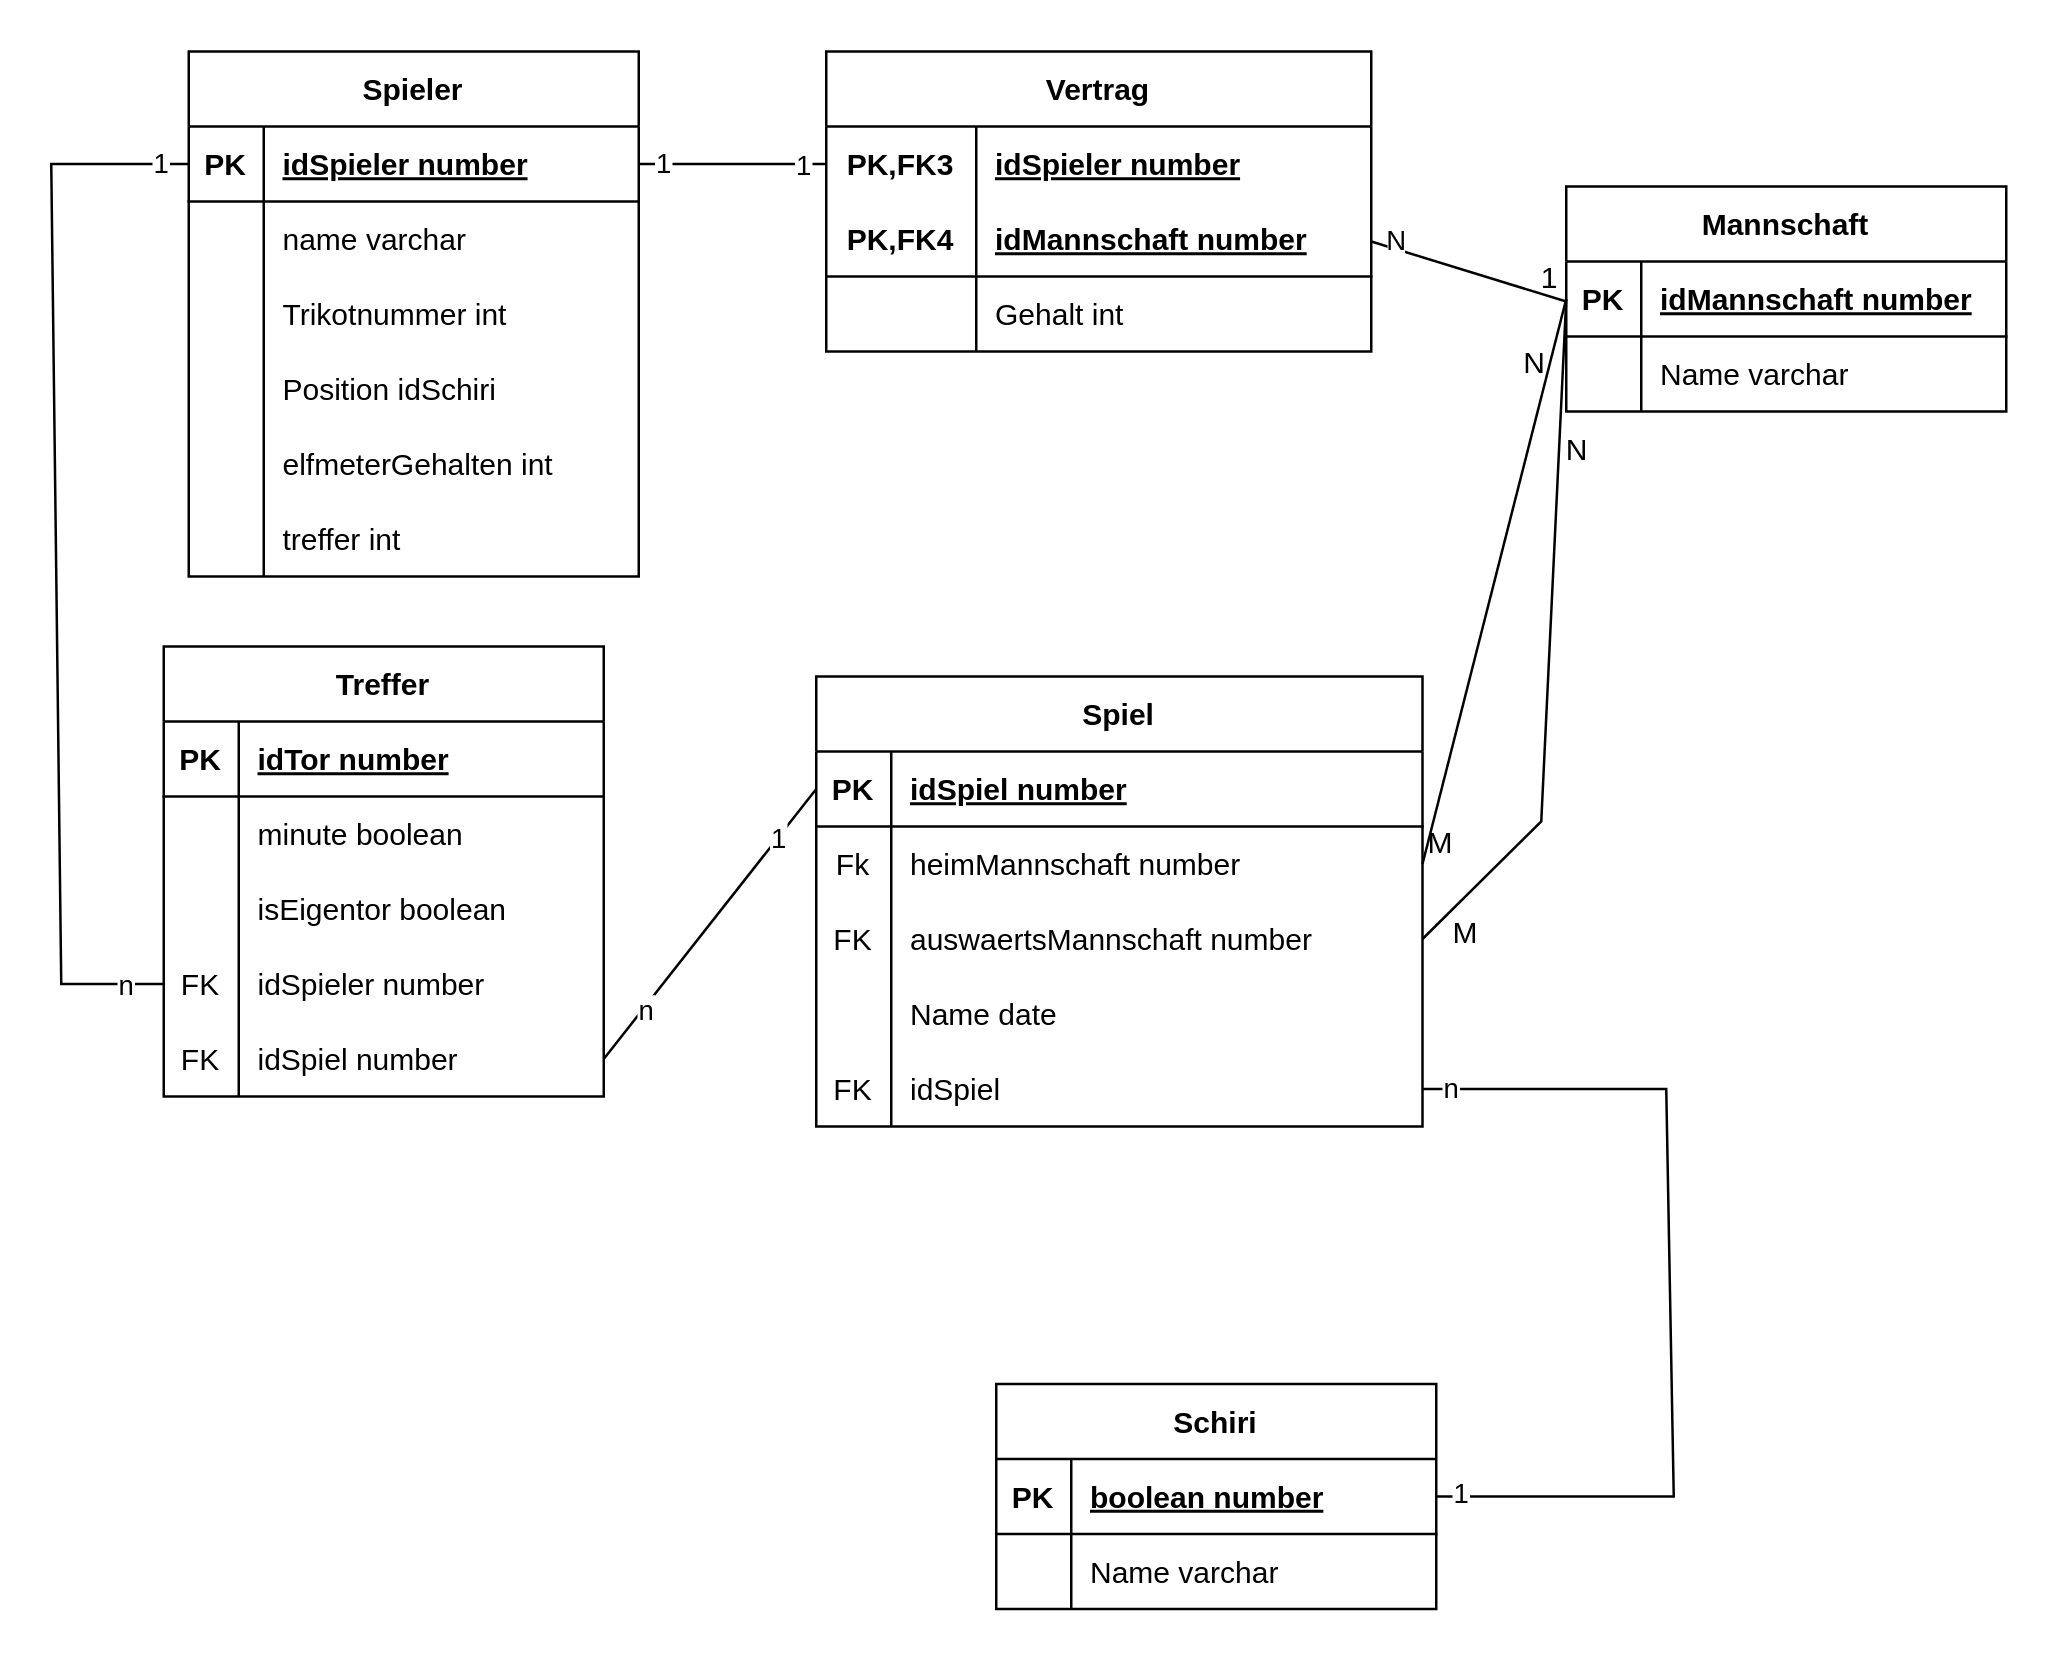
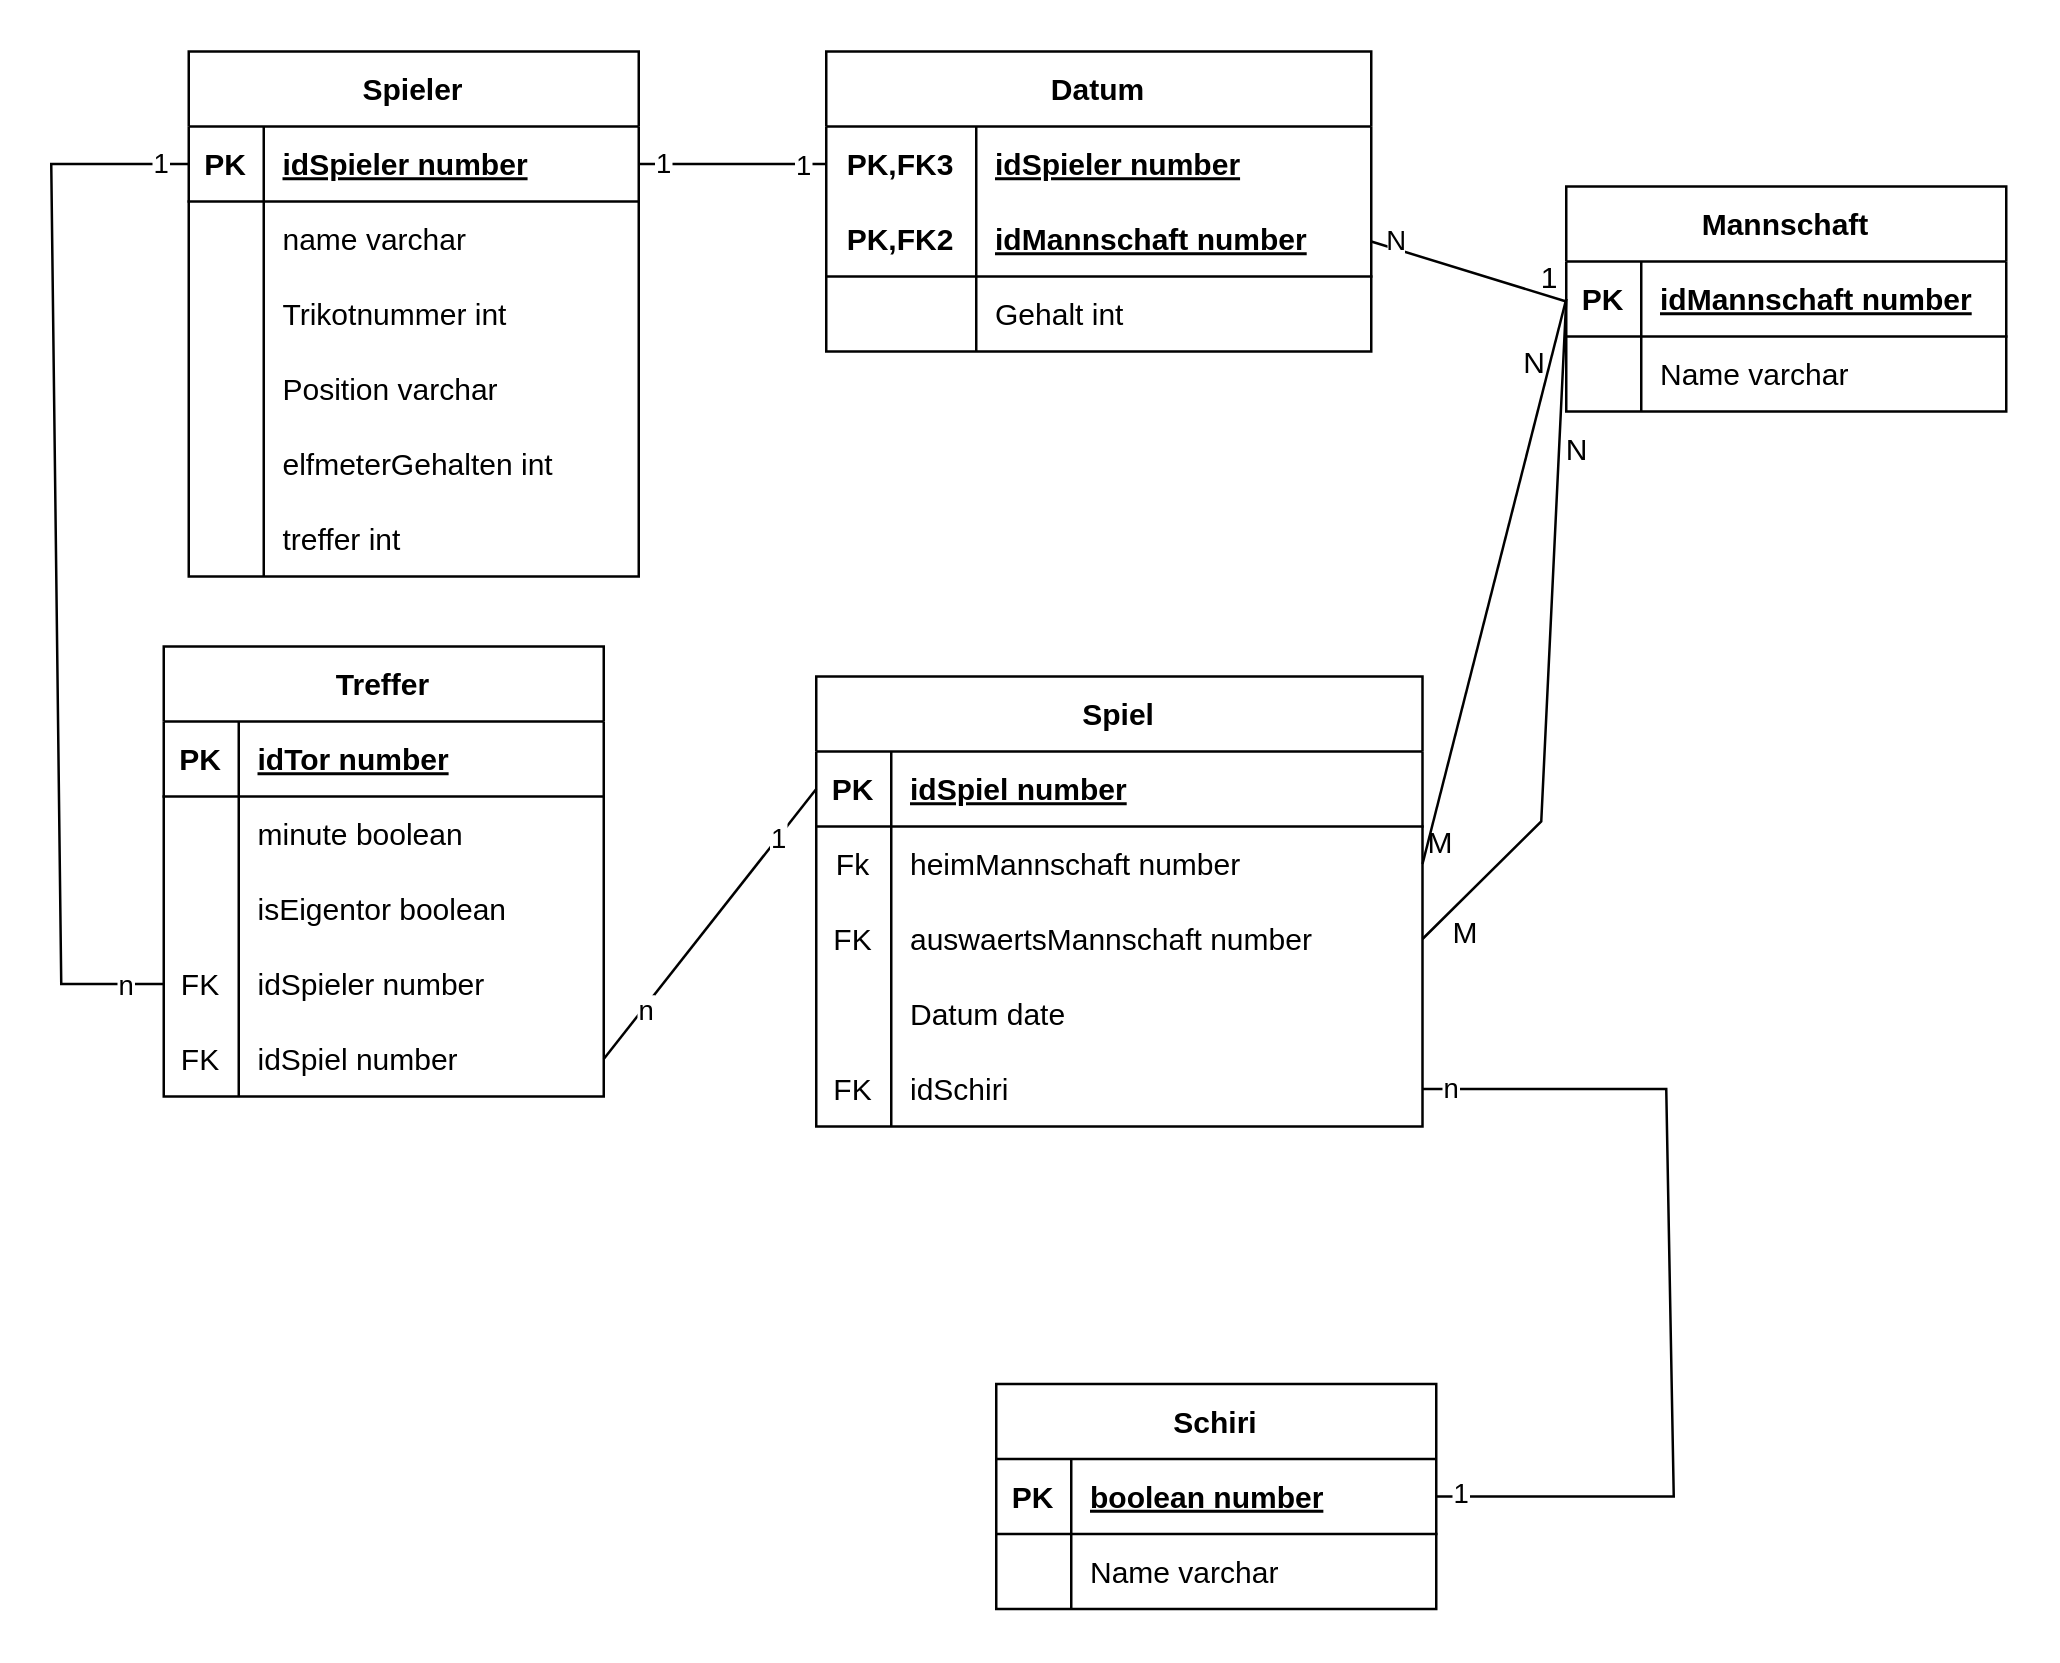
(1098, 90) -> (1098, 90)
(900, 240) -> (900, 240)
(402, 390) -> (405, 390)
(982, 1015) -> (990, 1015)
(957, 1090) -> (966, 1090)
